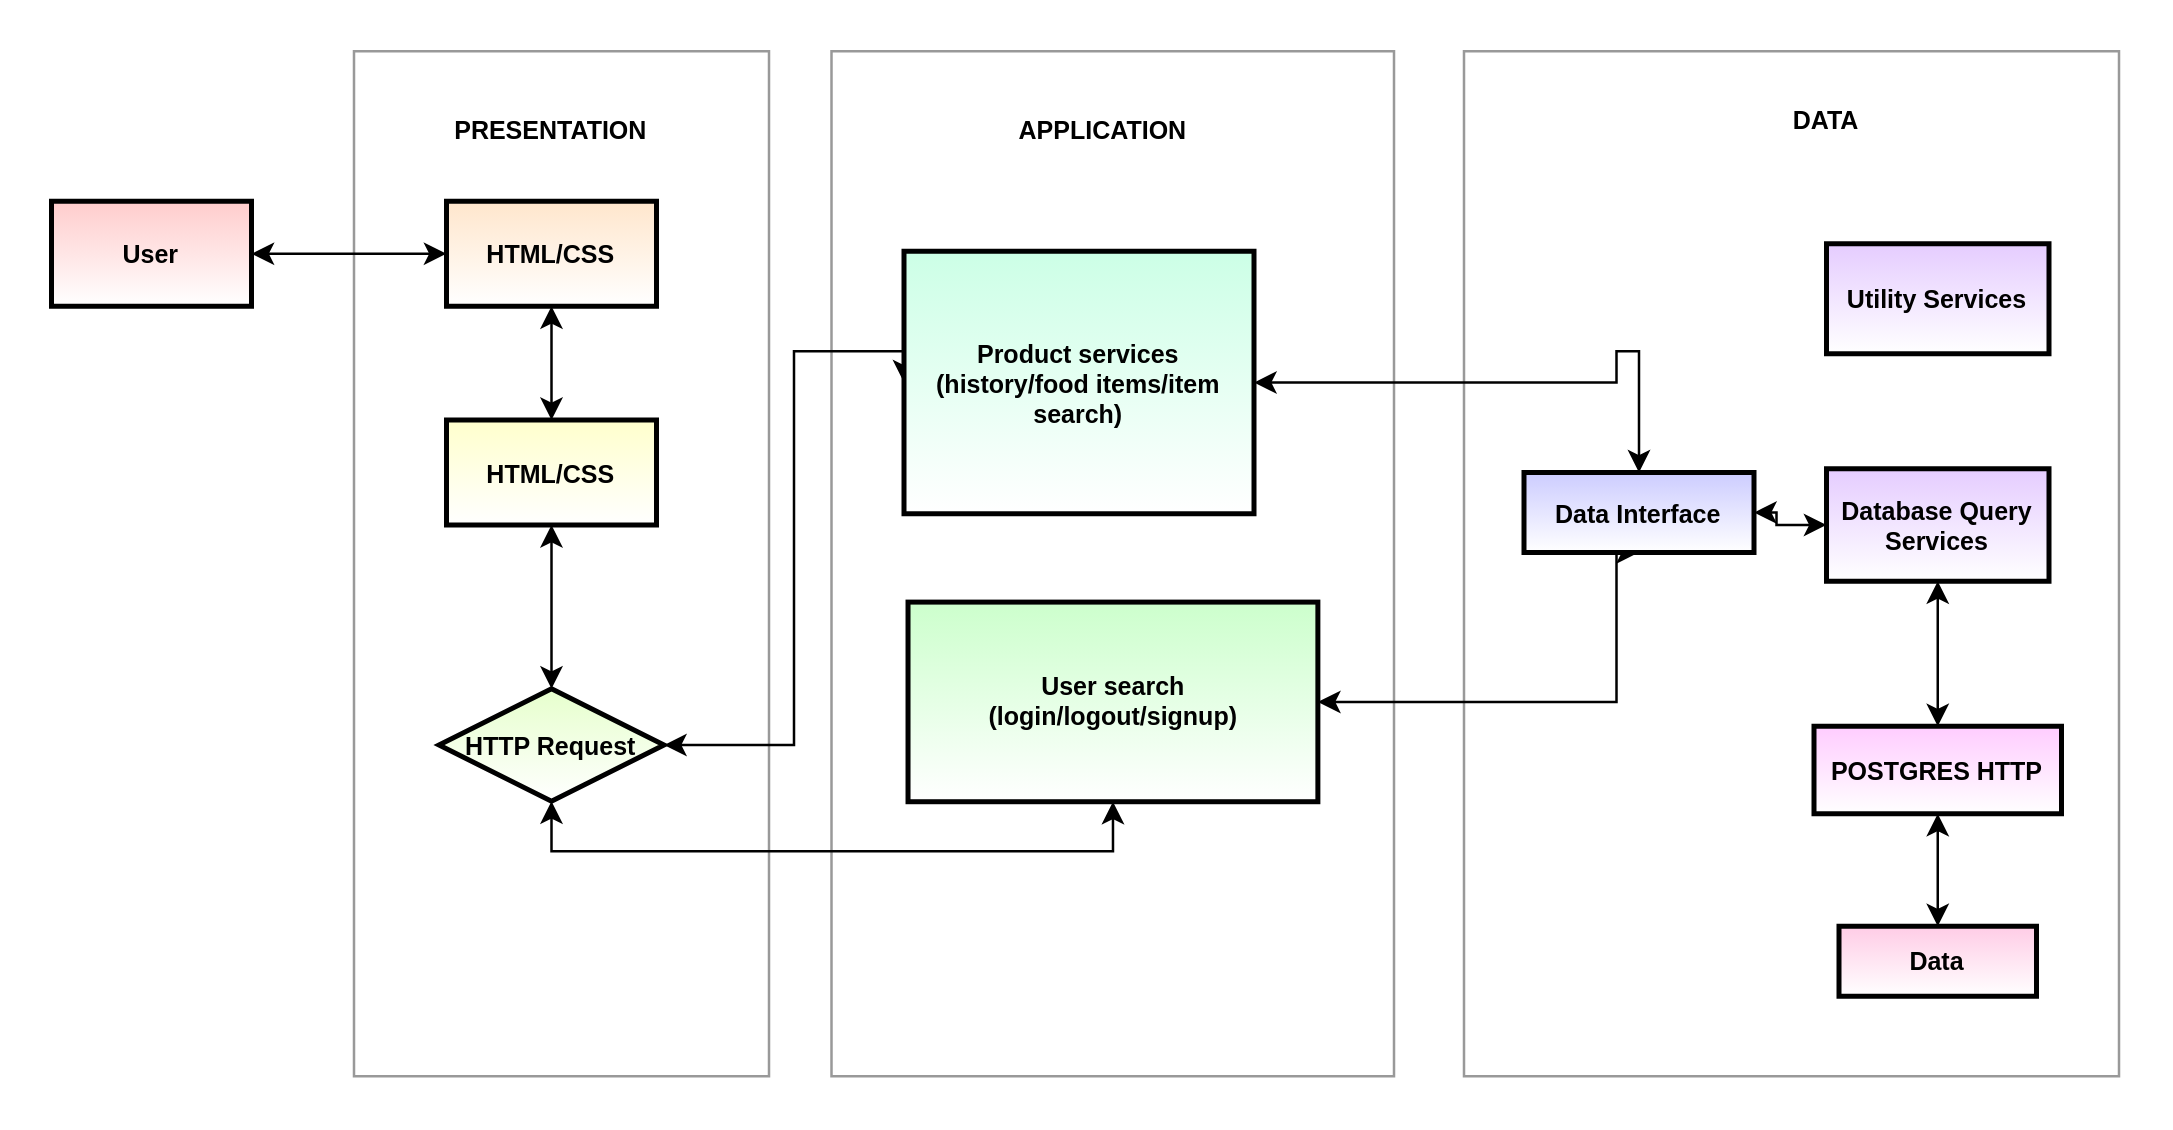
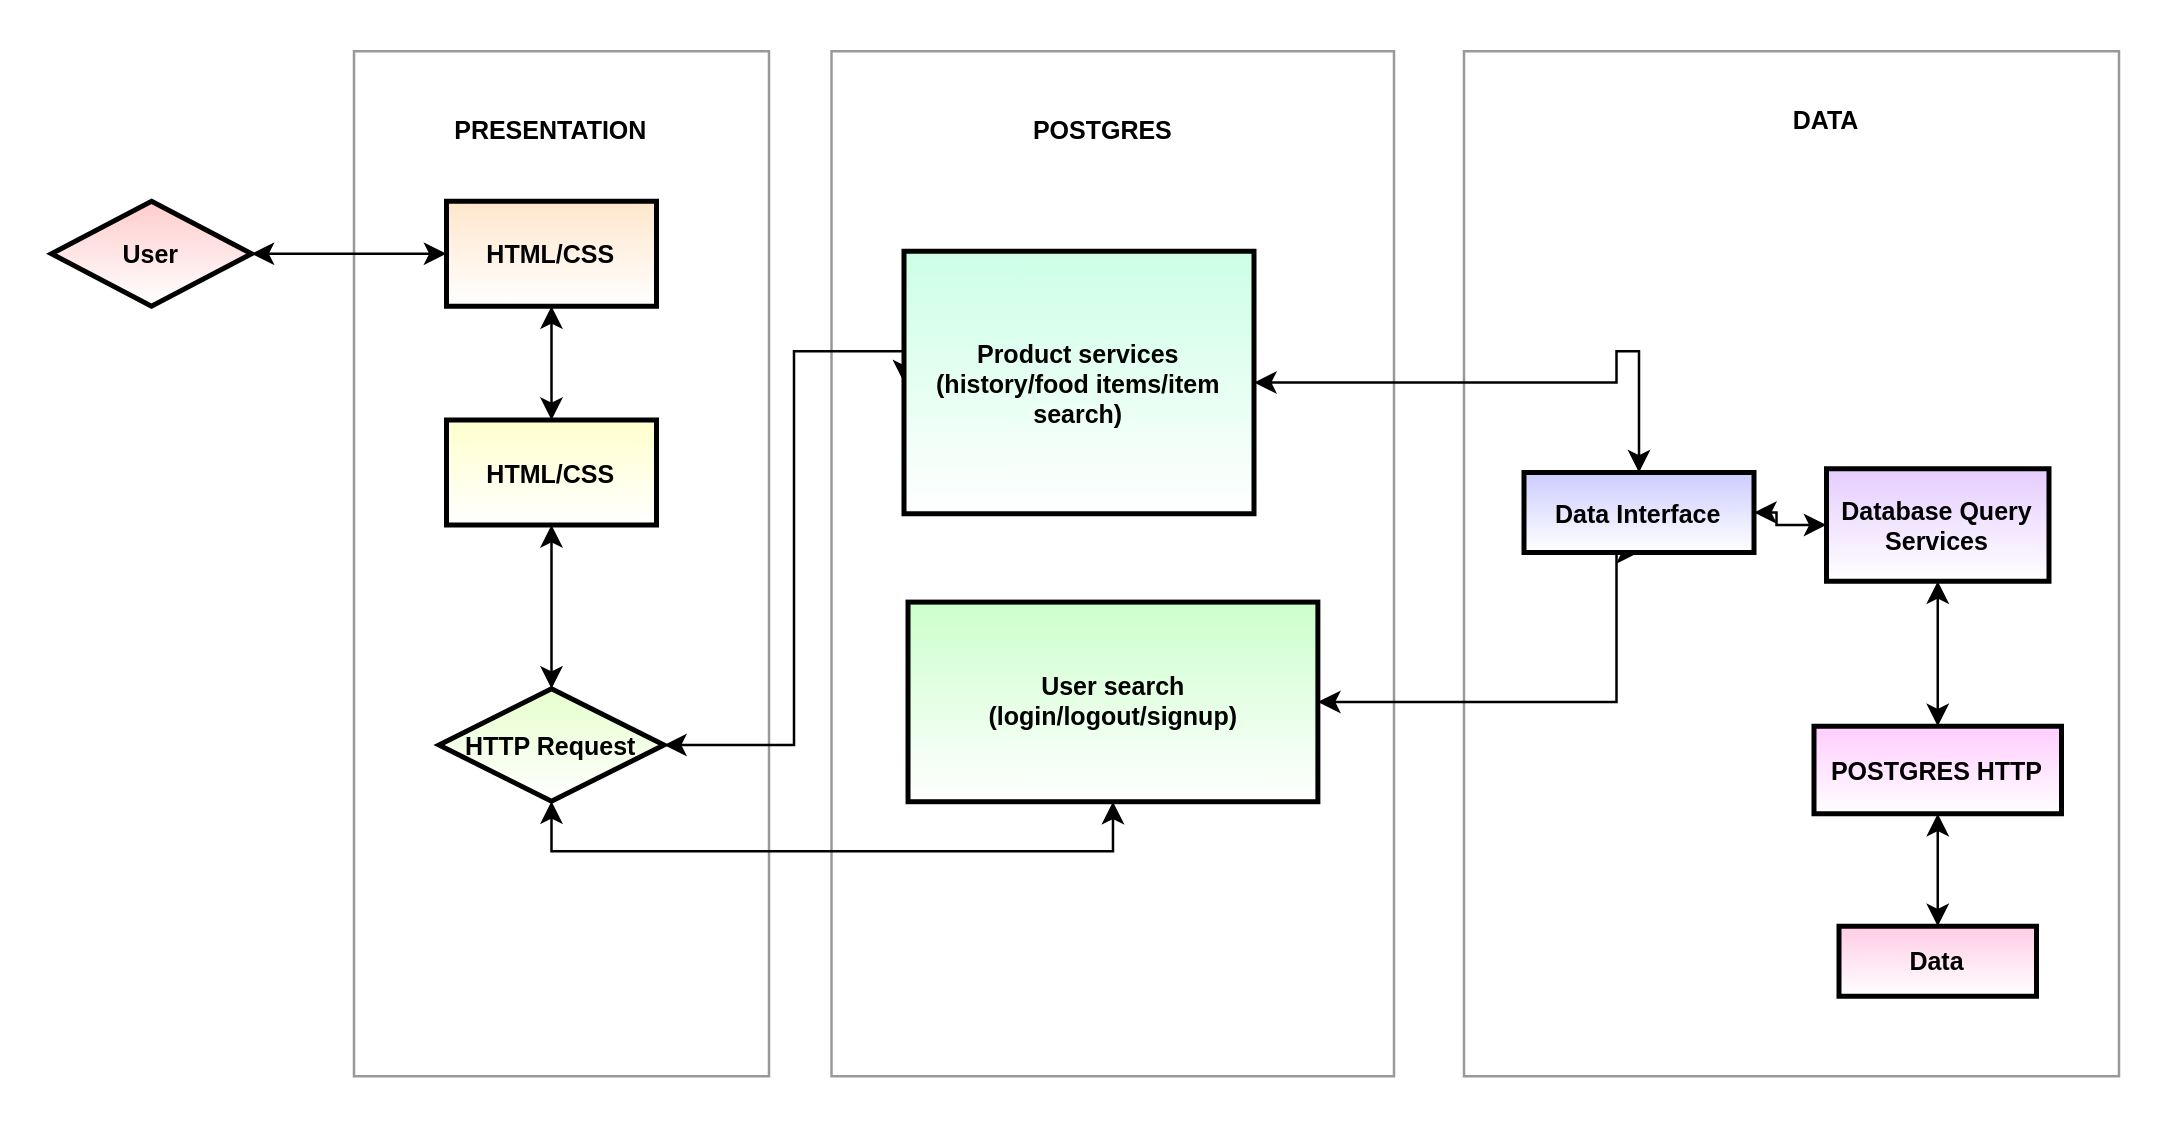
(1102, 130) -> (1102, 130)
(151, 254) -> (151, 254)
(1938, 299) -> none
